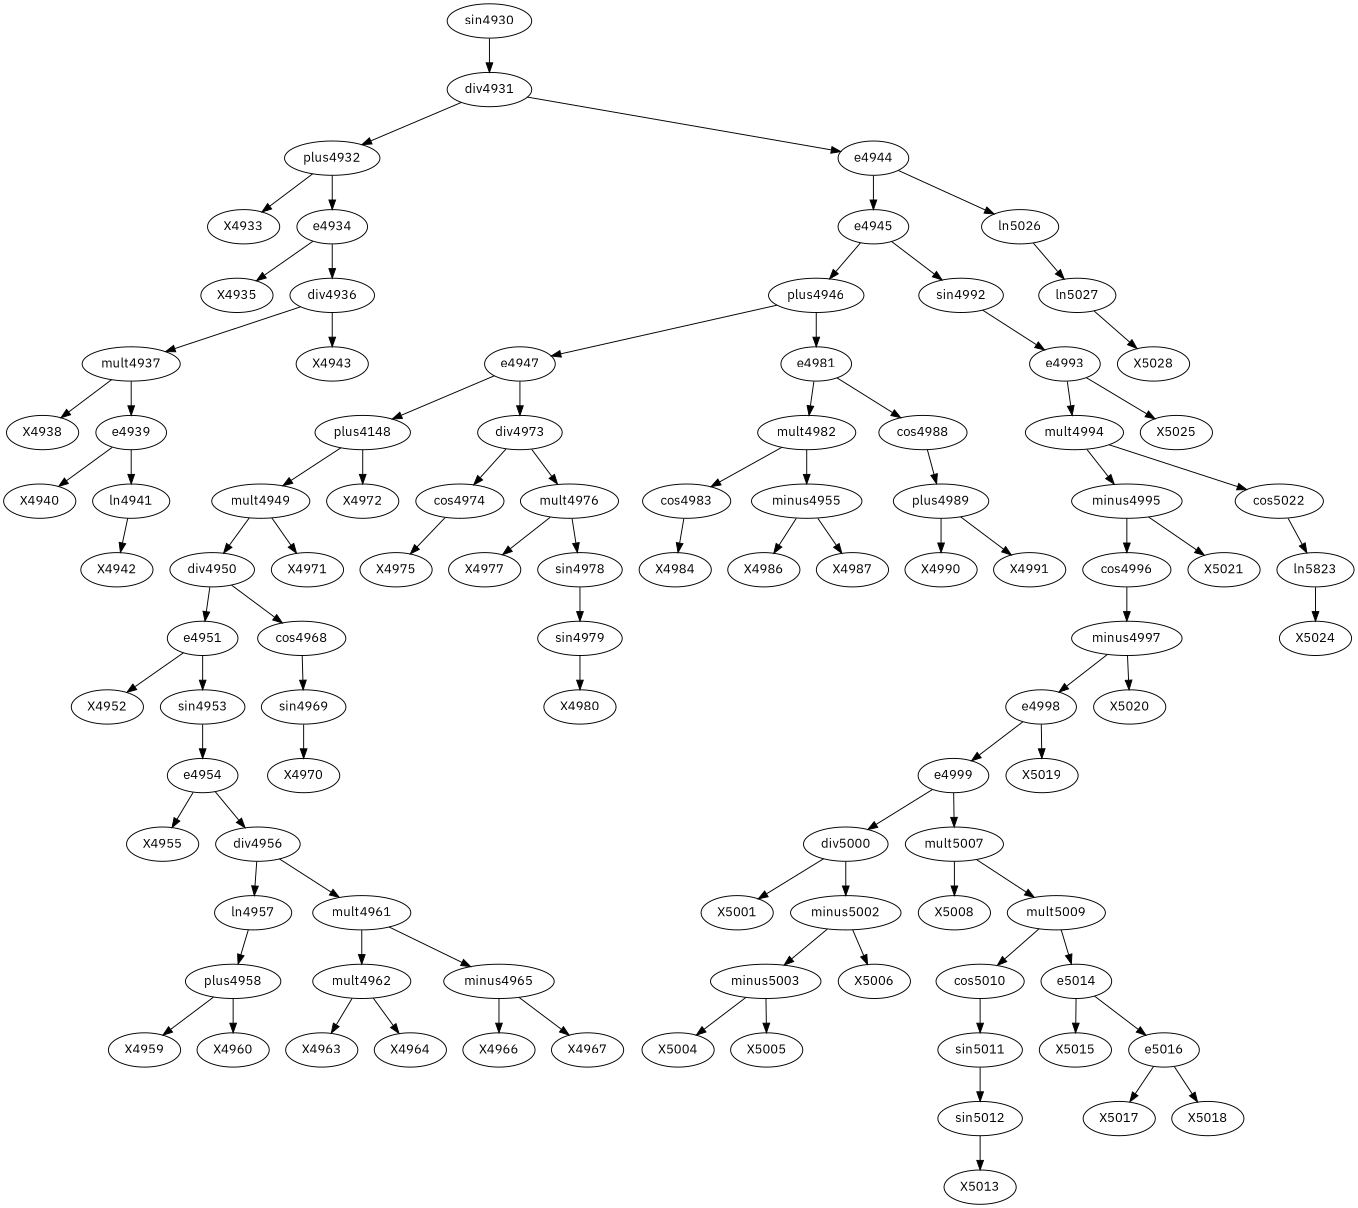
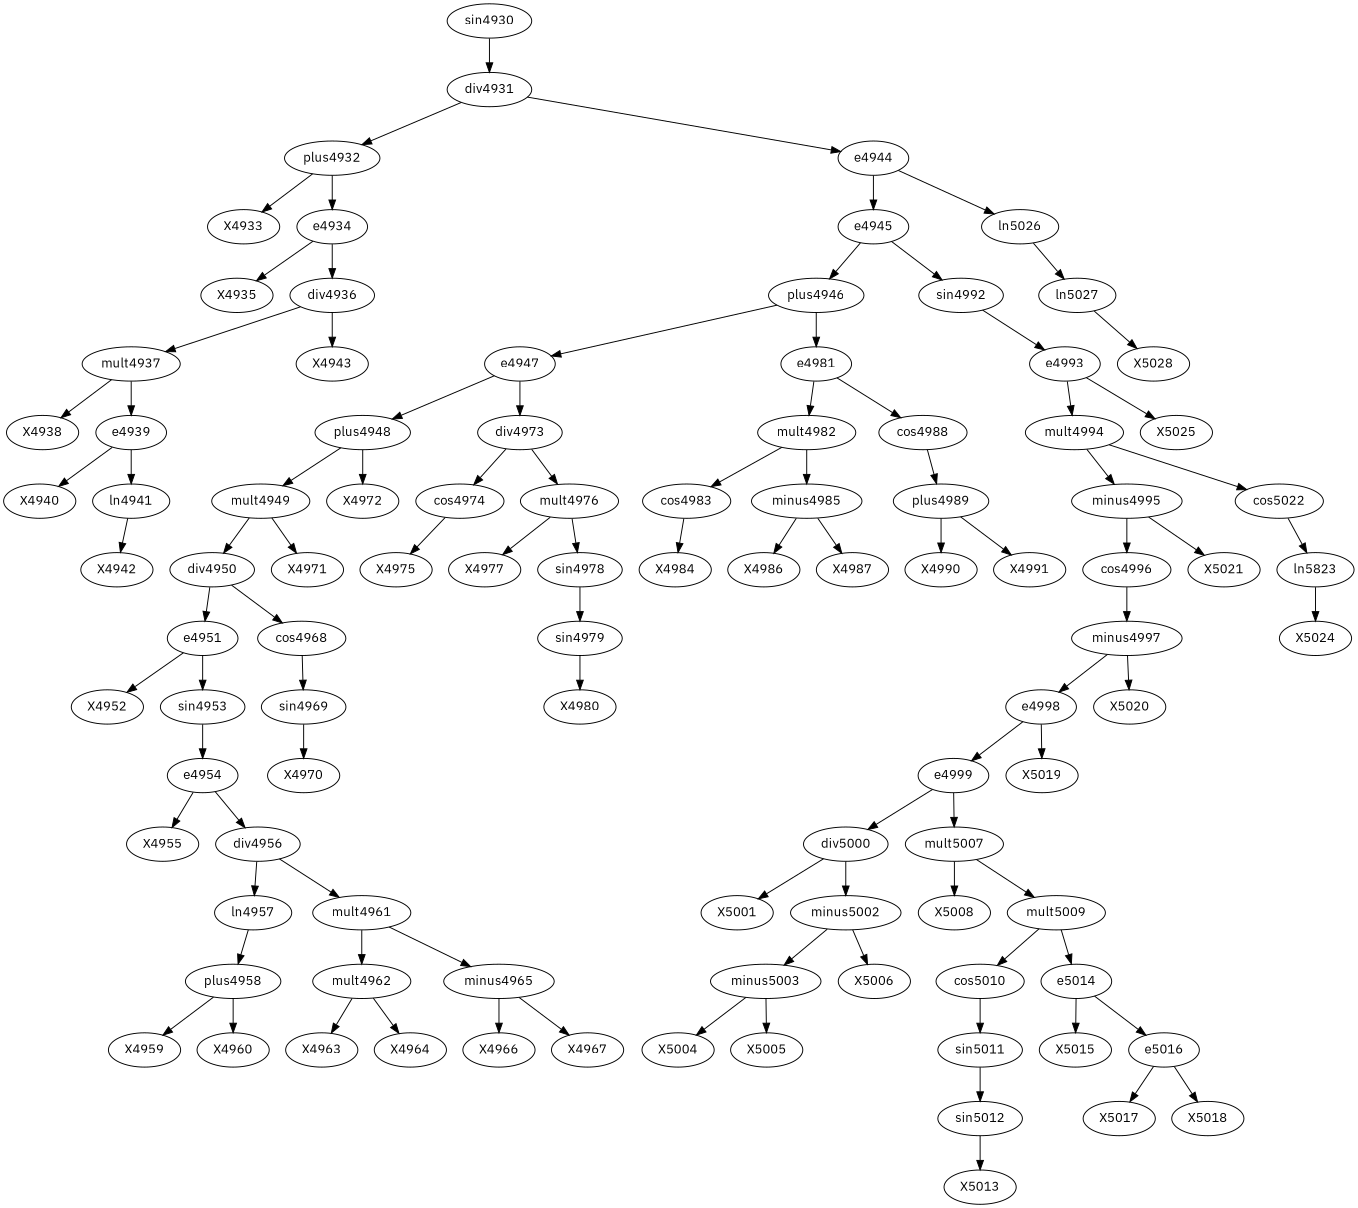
(363, 433) -> (363, 433)
(807, 501) -> (807, 501)
